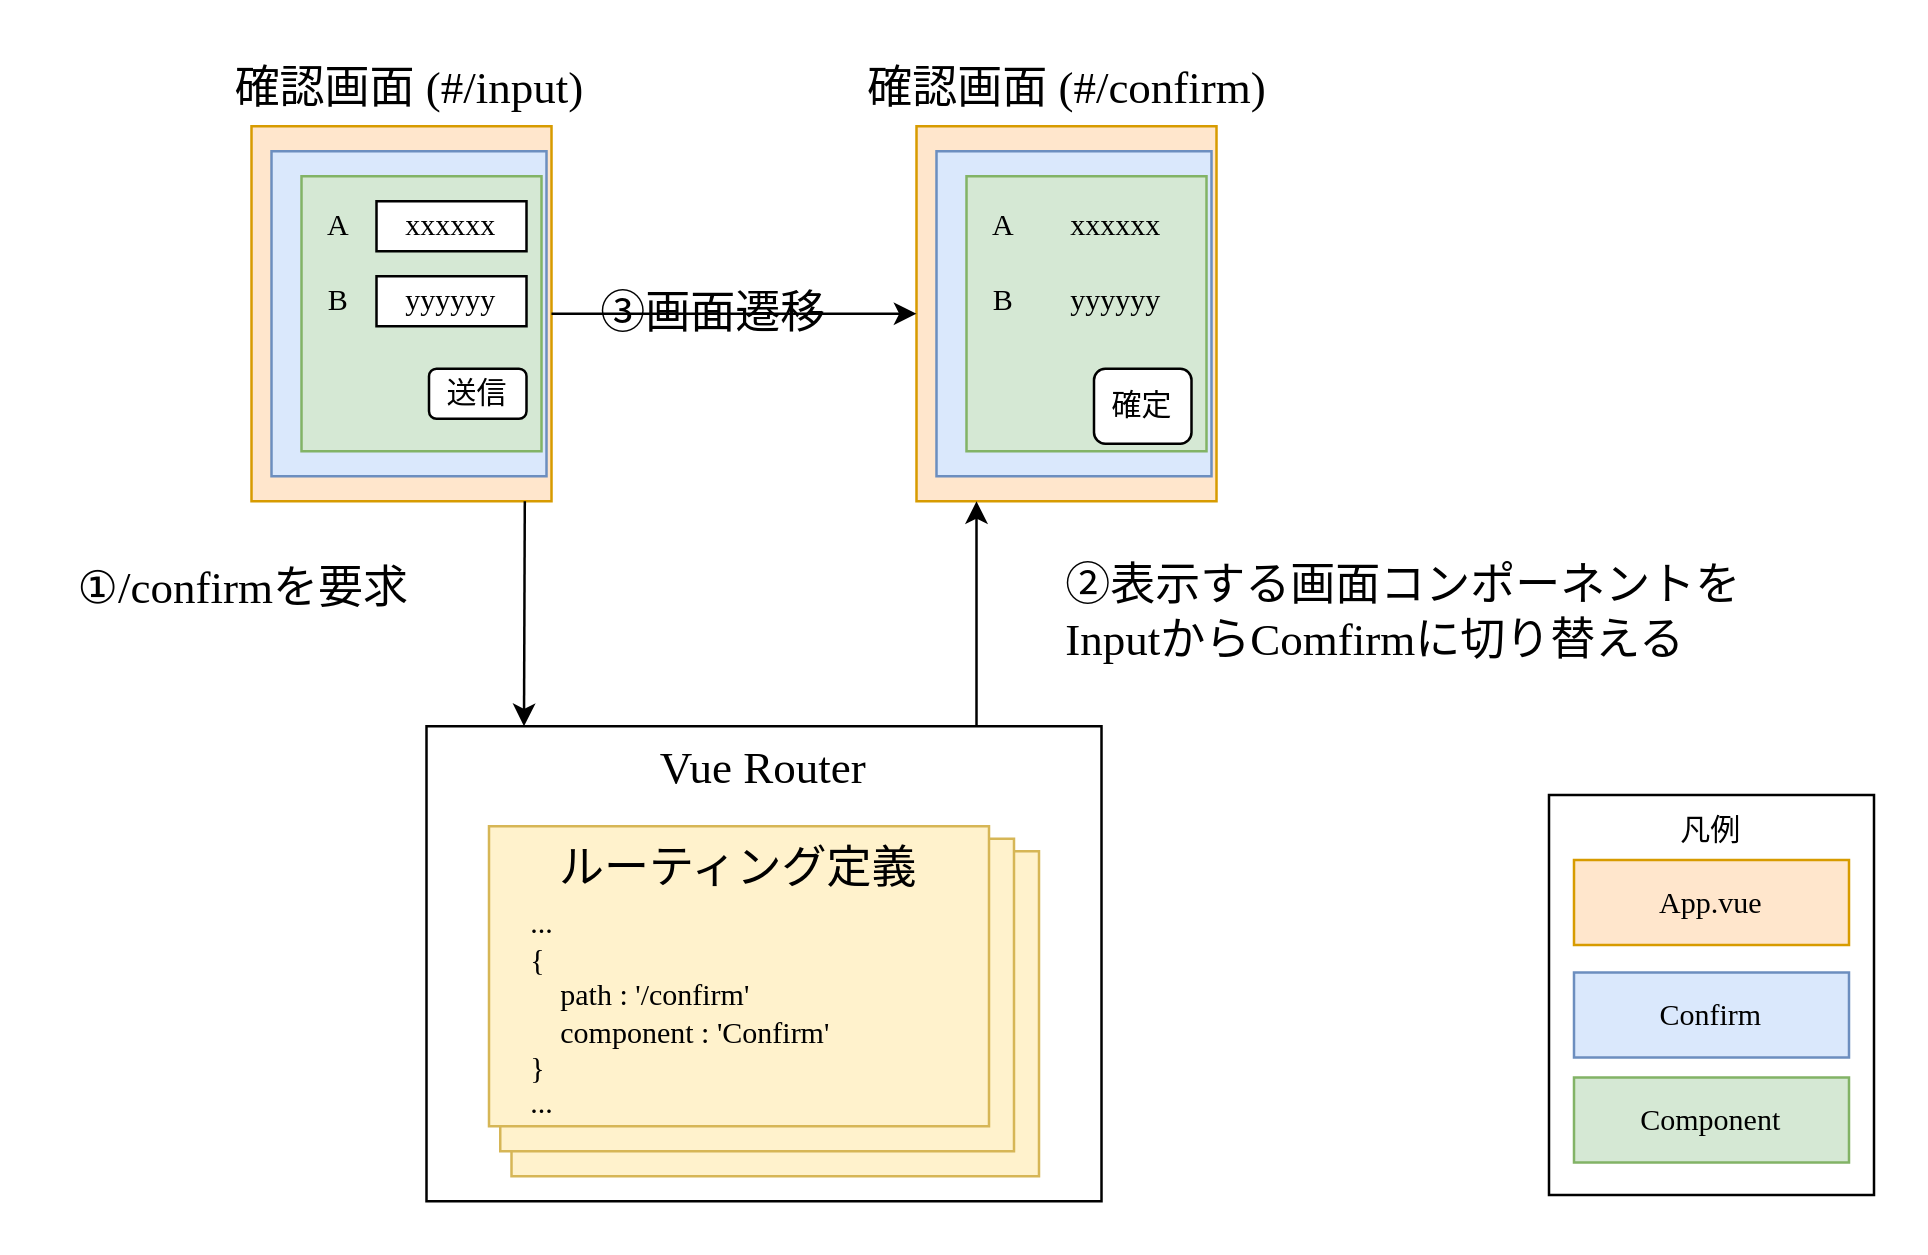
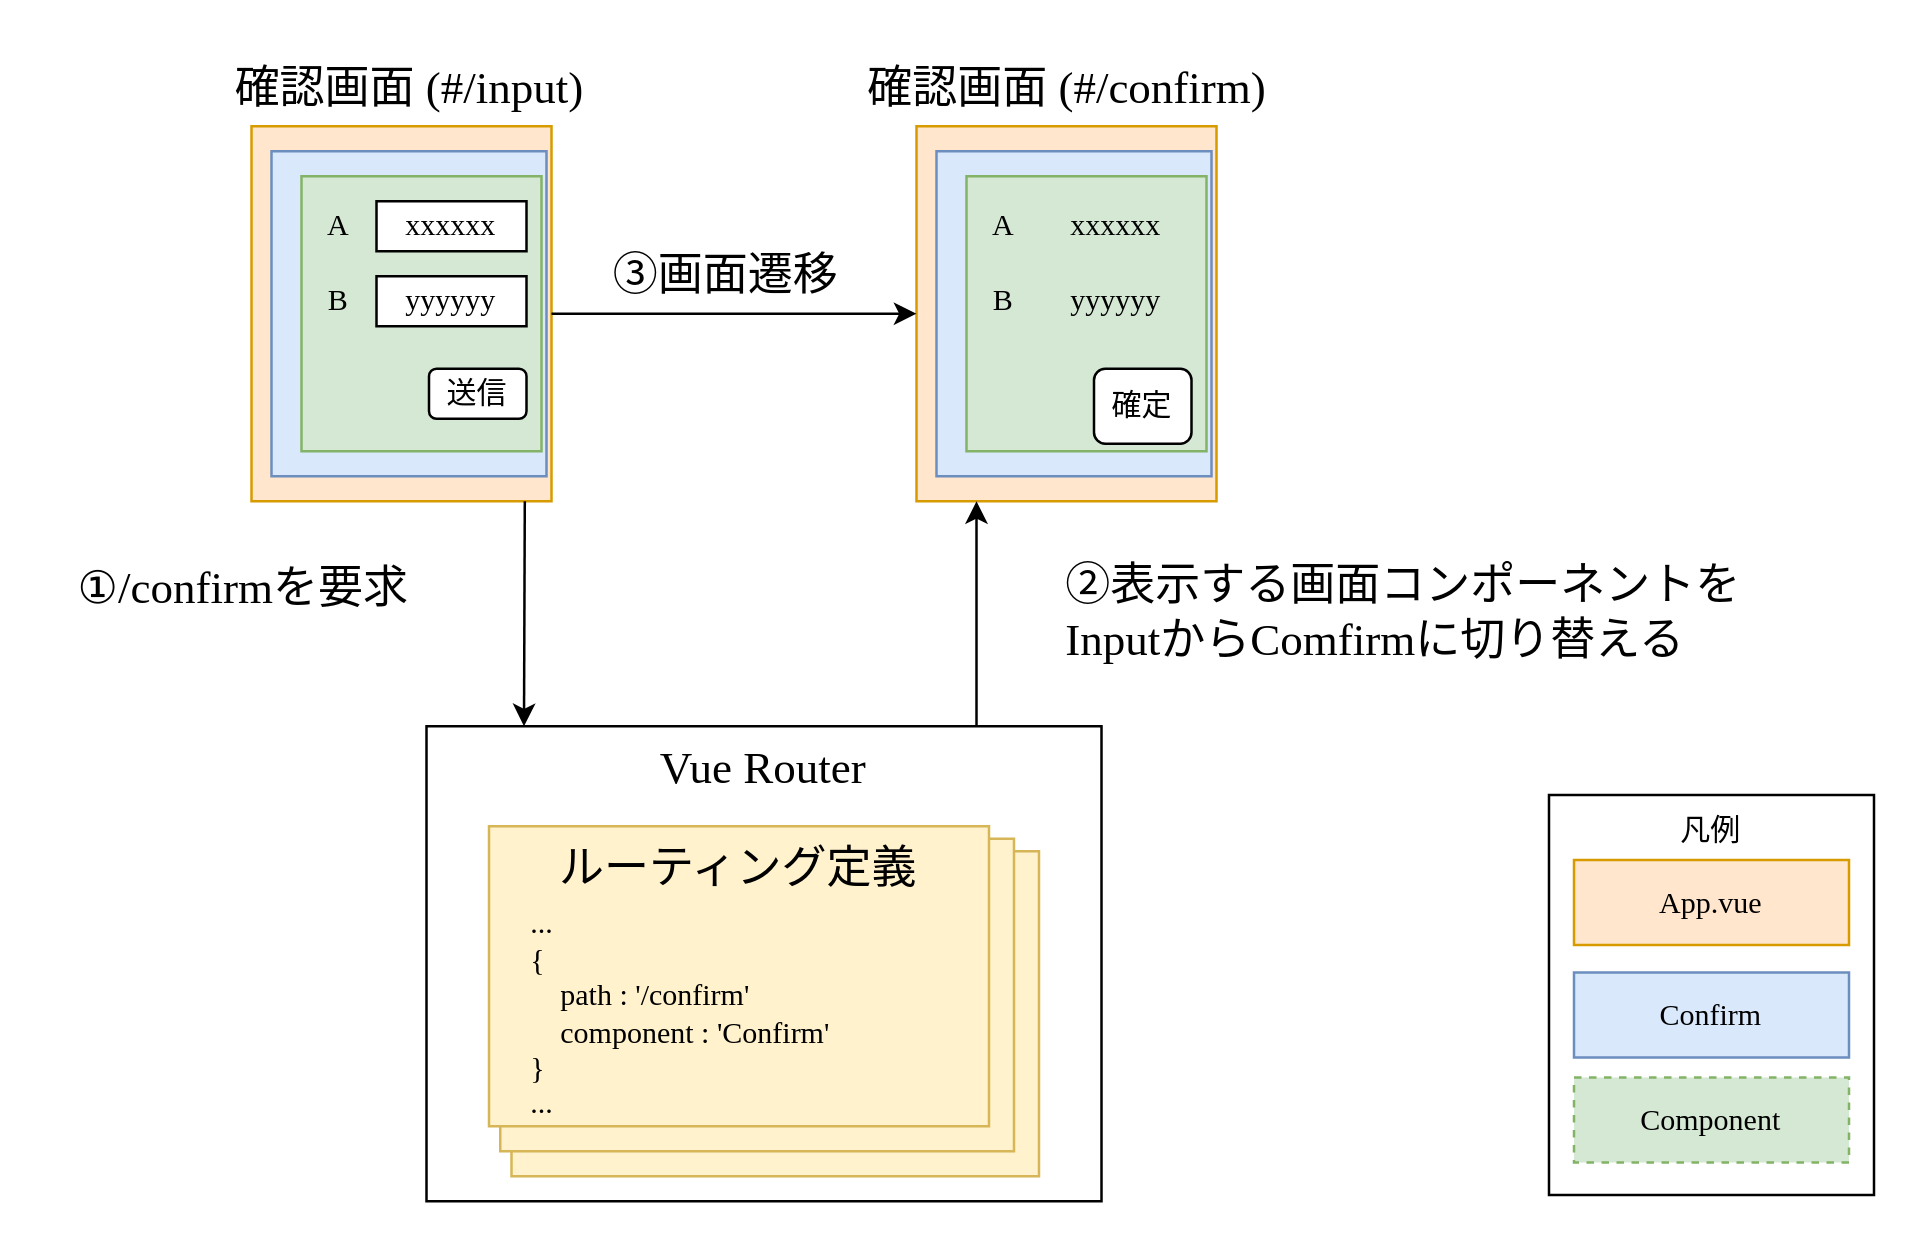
(713, 314) -> (725, 276)
(1711, 1120) -> (1711, 1120)
